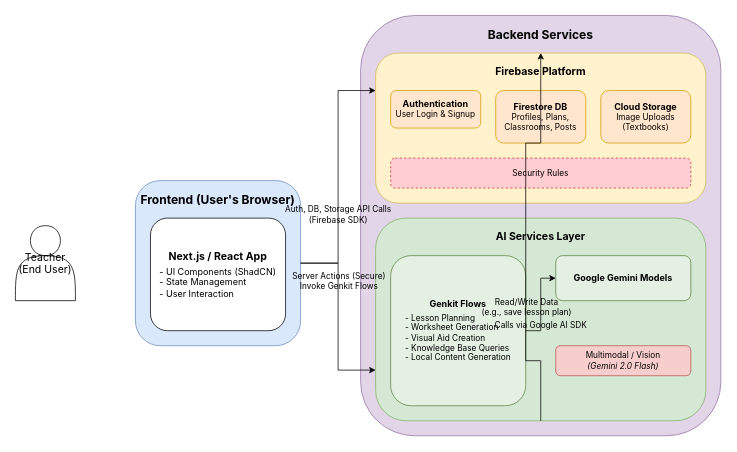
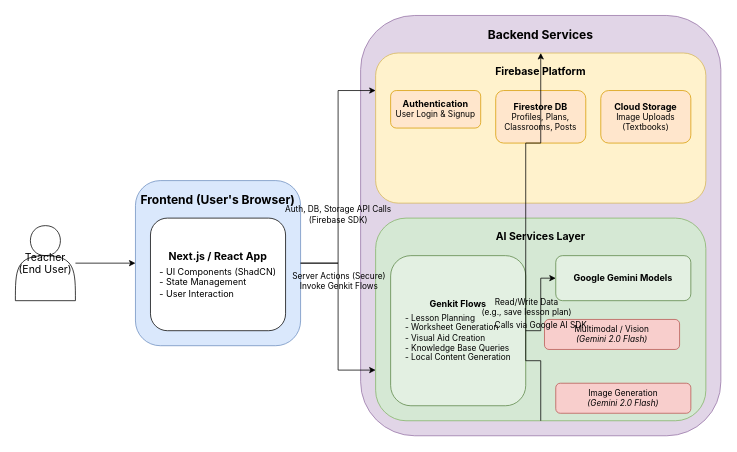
(540, 173) -> none
none -> (129, 263)
(623, 360) -> (612, 334)
none -> (623, 398)
